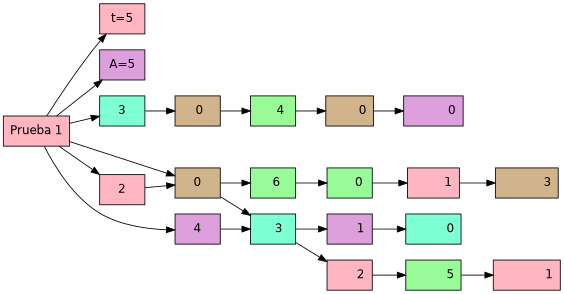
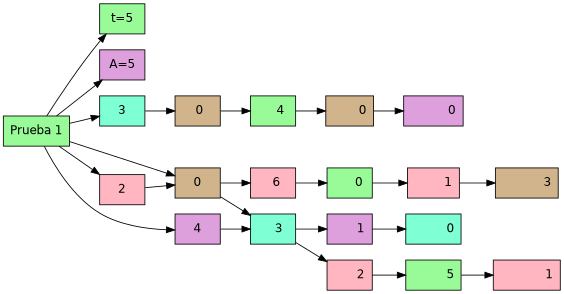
(122, 19) -> (122, 19)
(36, 131) -> (36, 131)
(273, 183) -> (273, 183)
